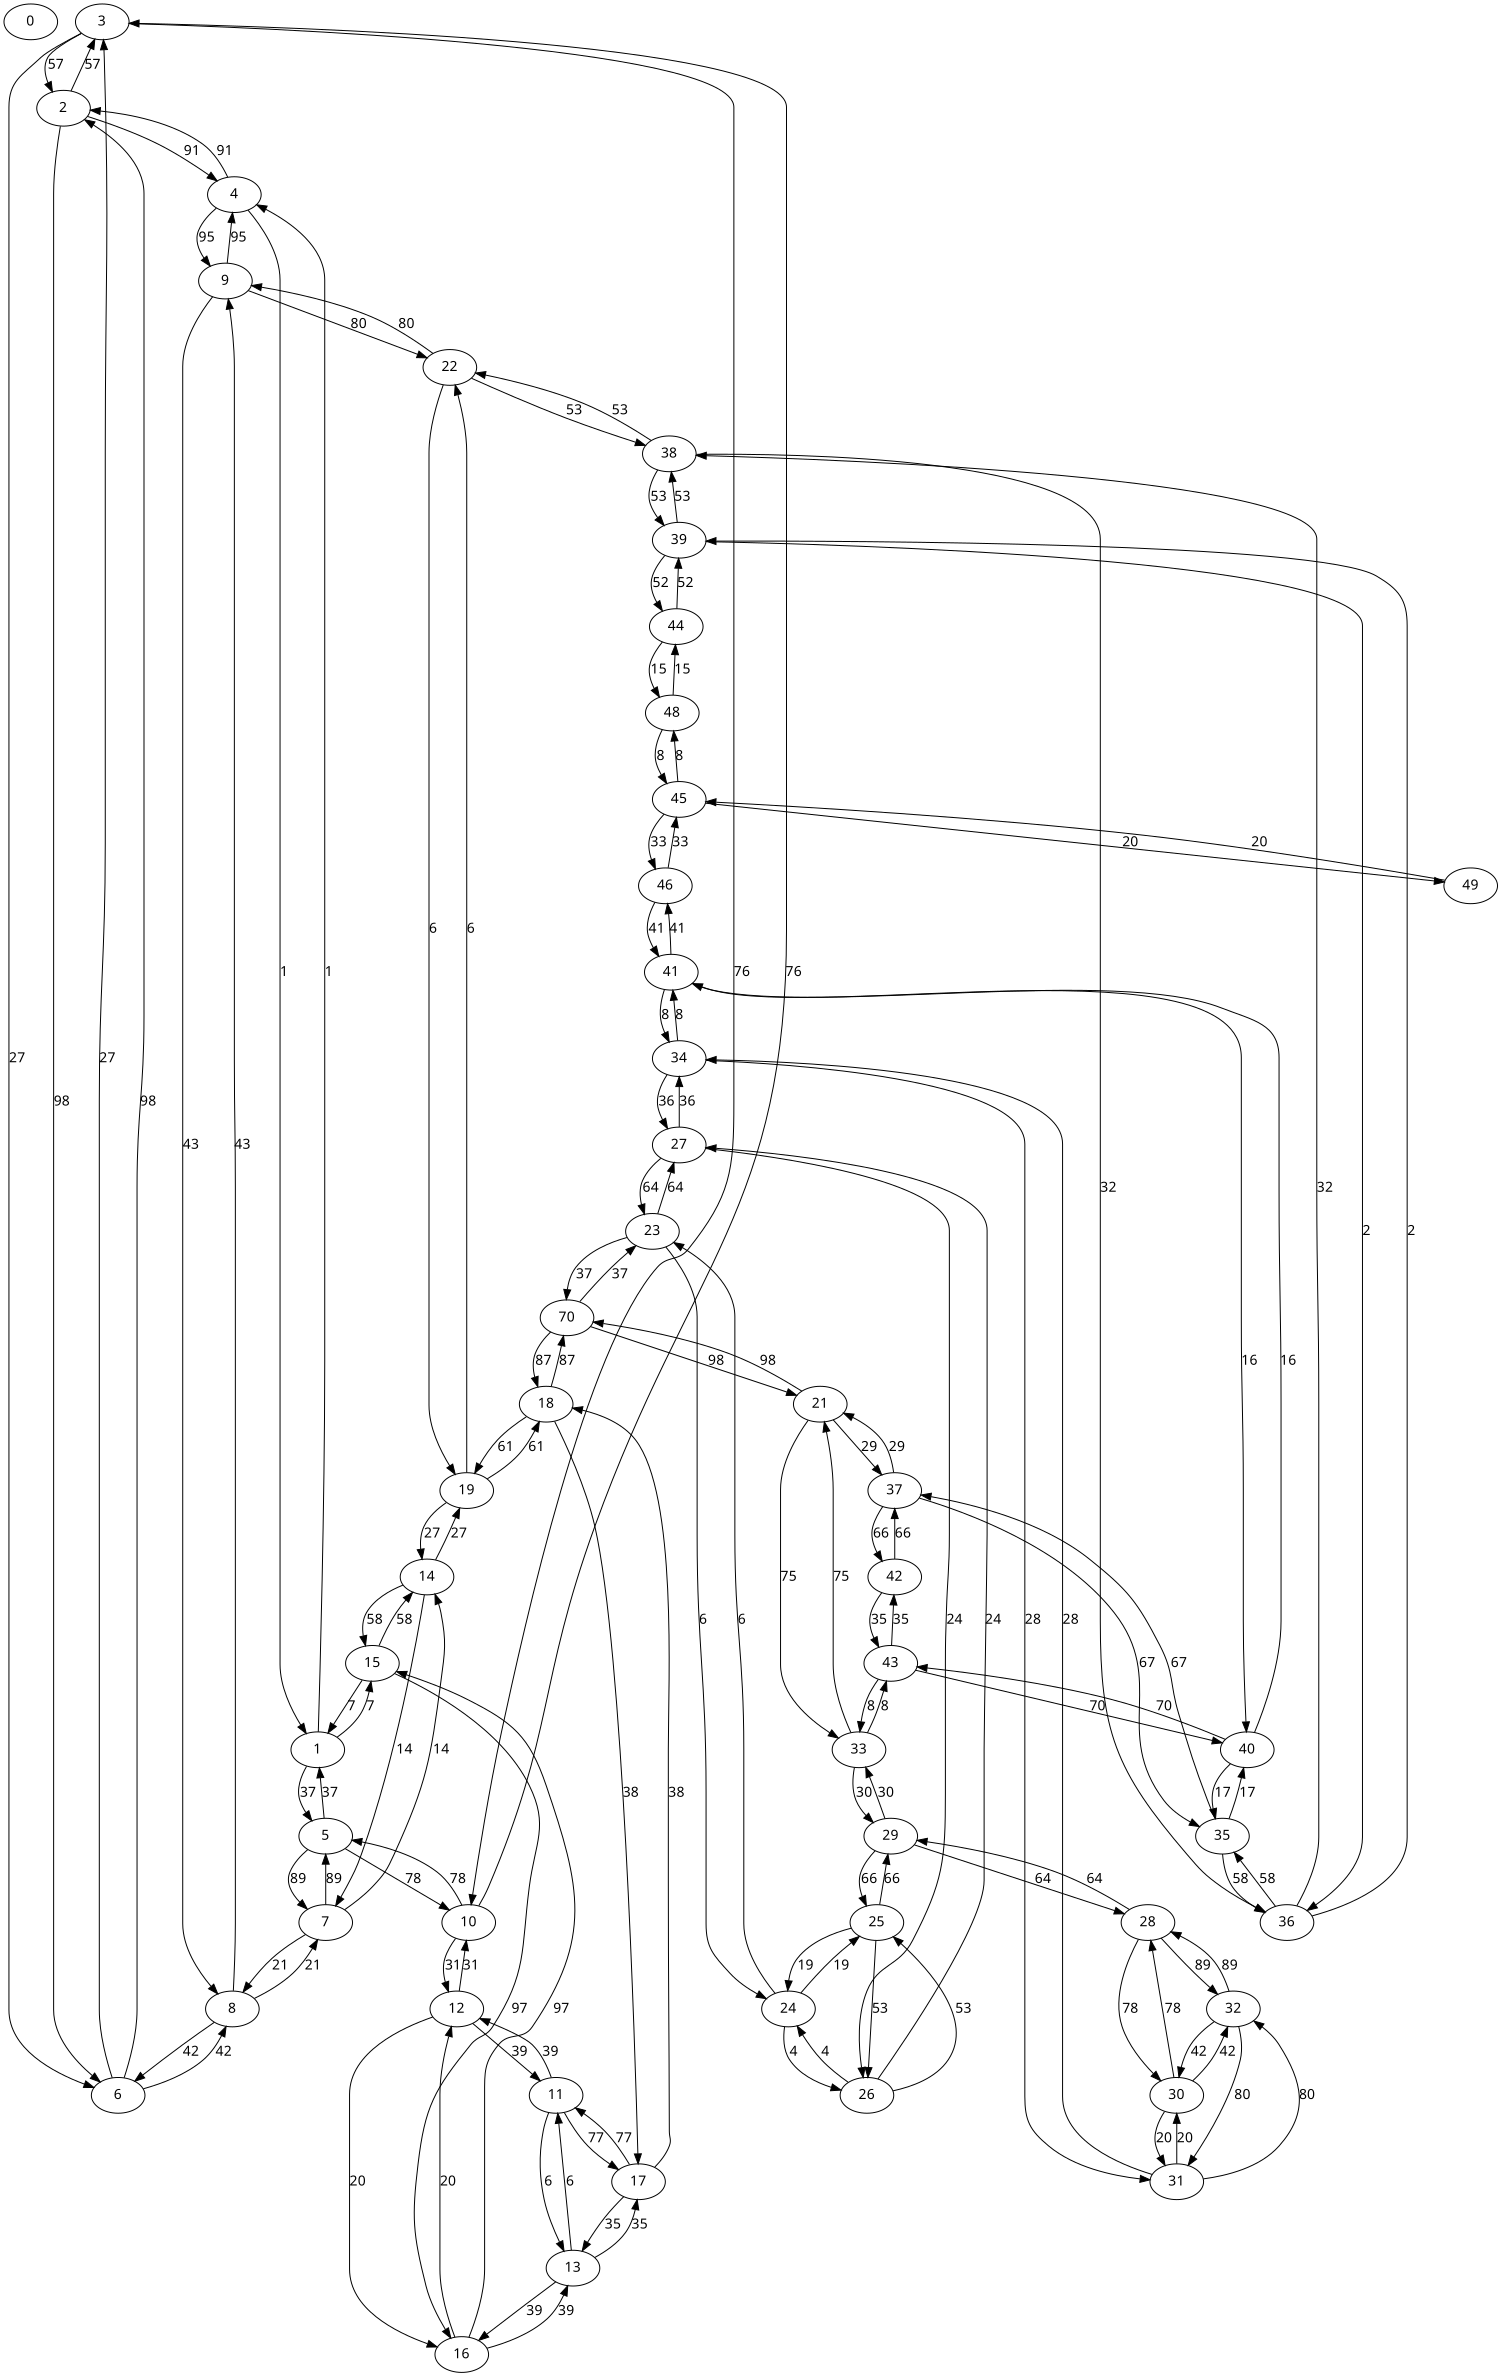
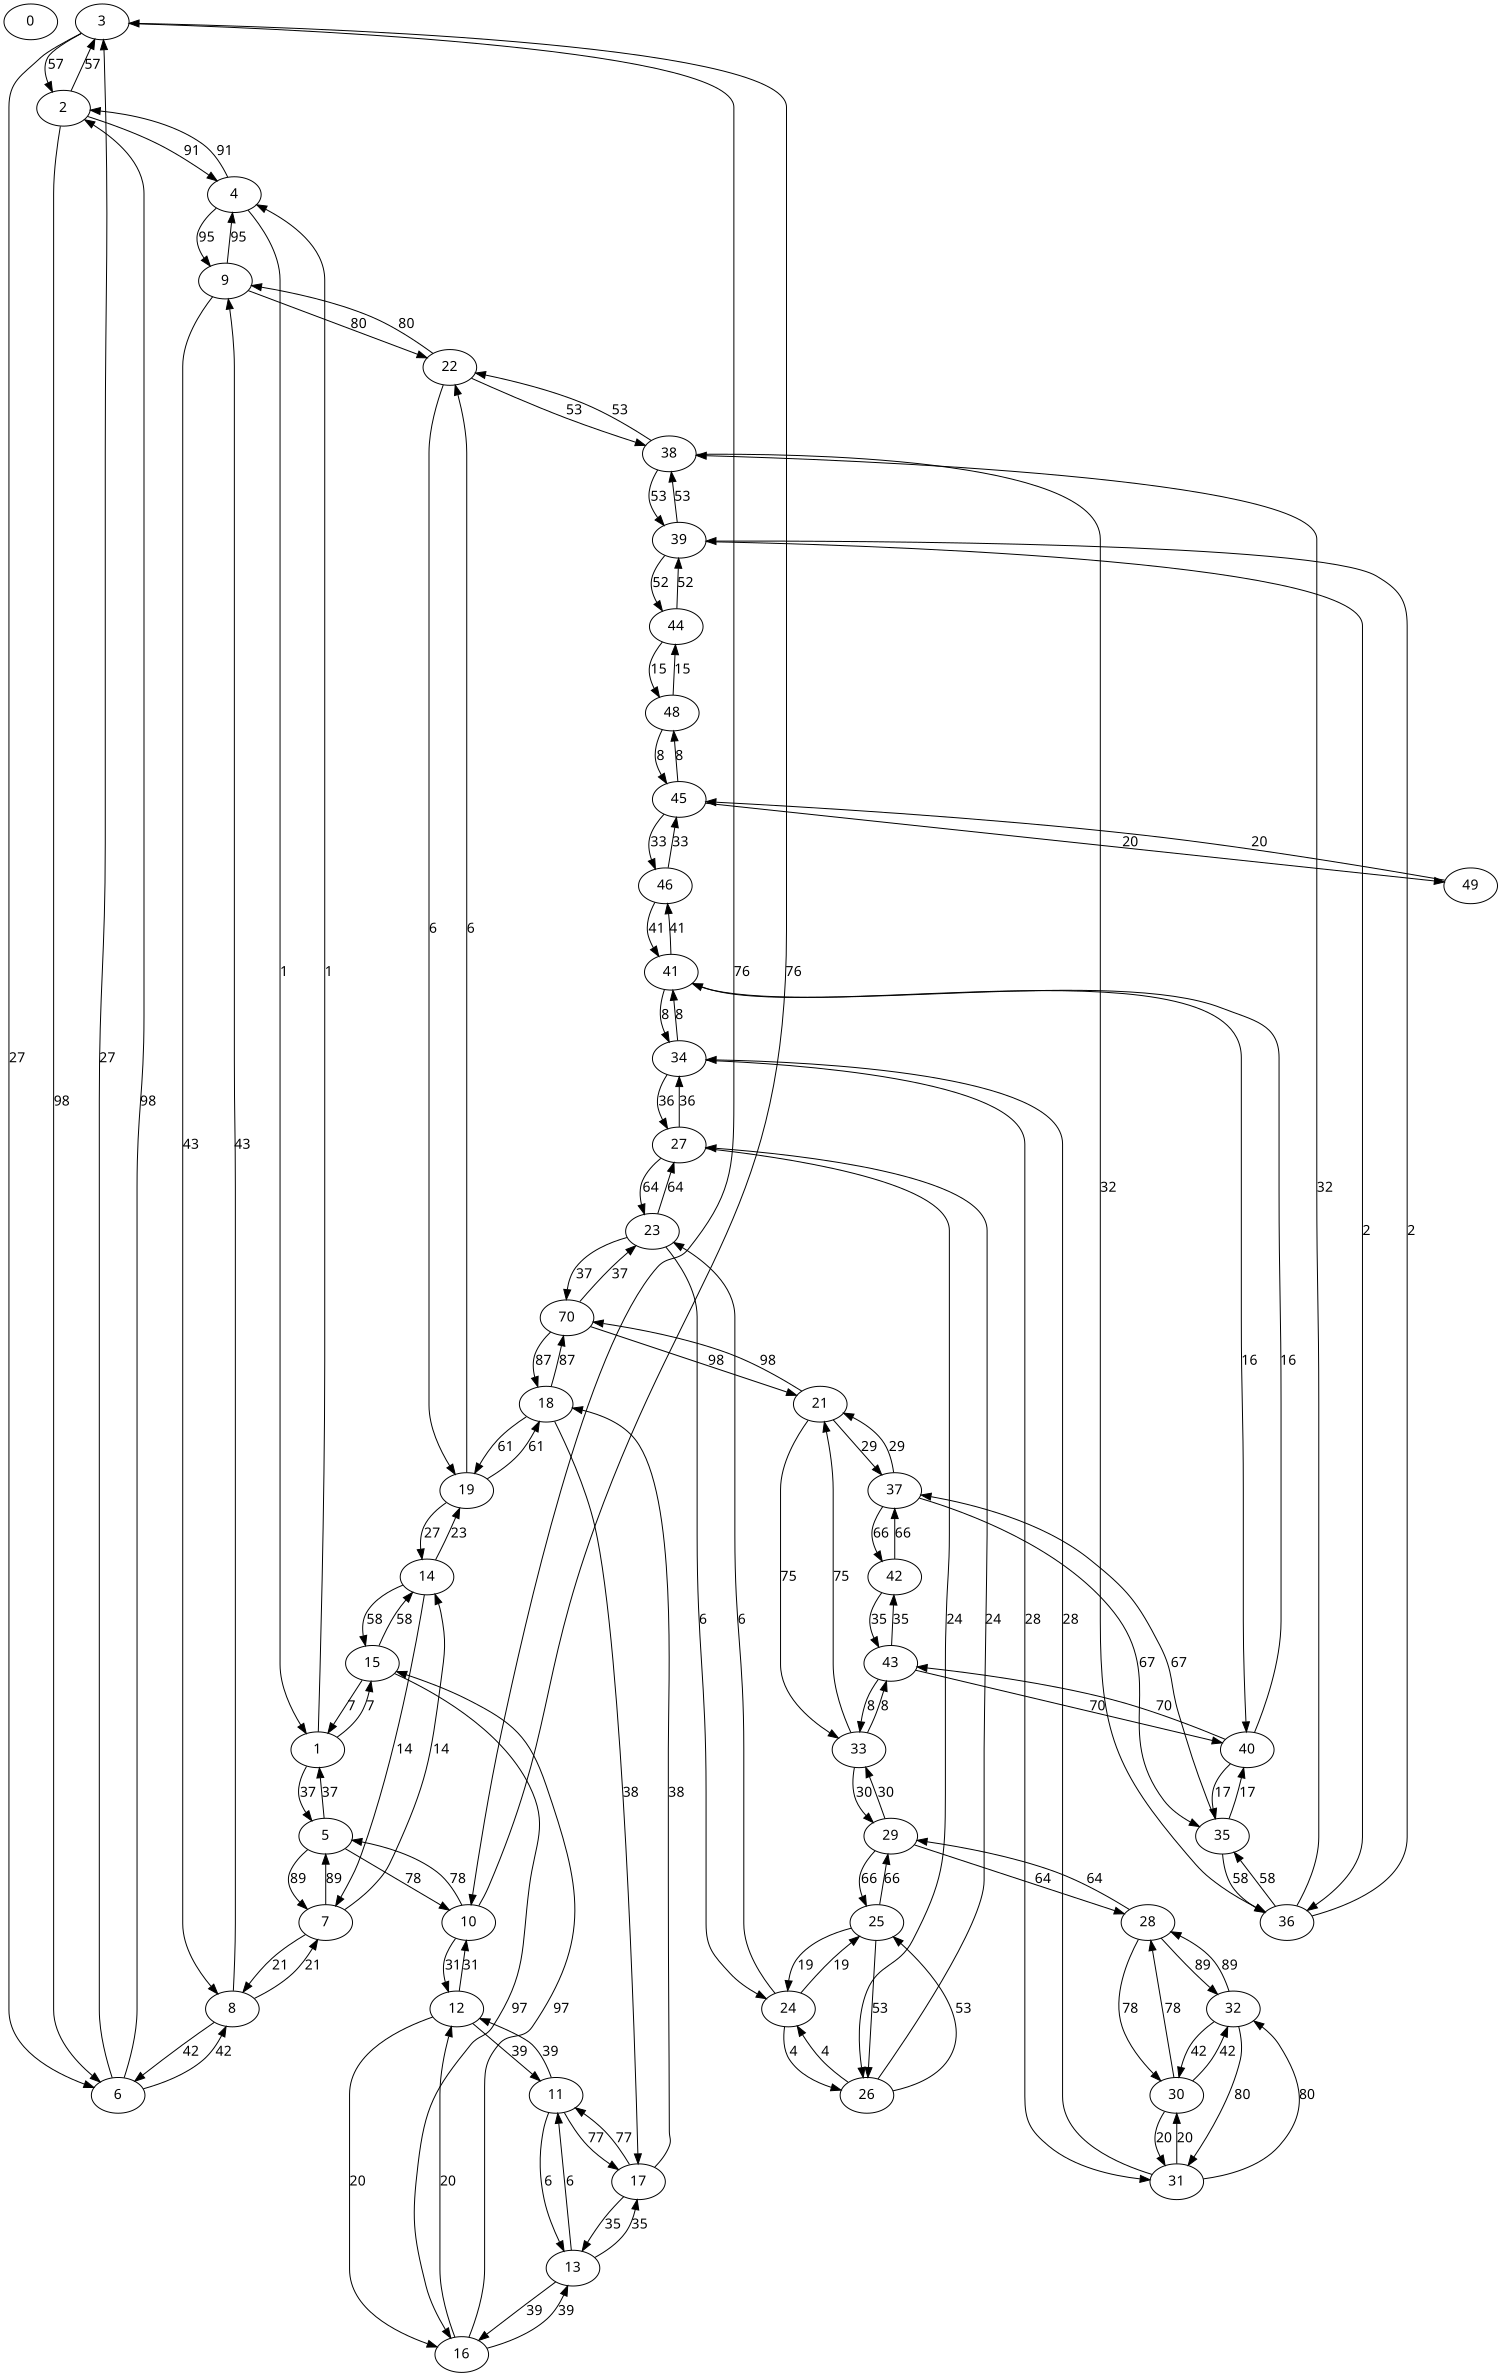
(459, 1534) -> (459, 1534)
